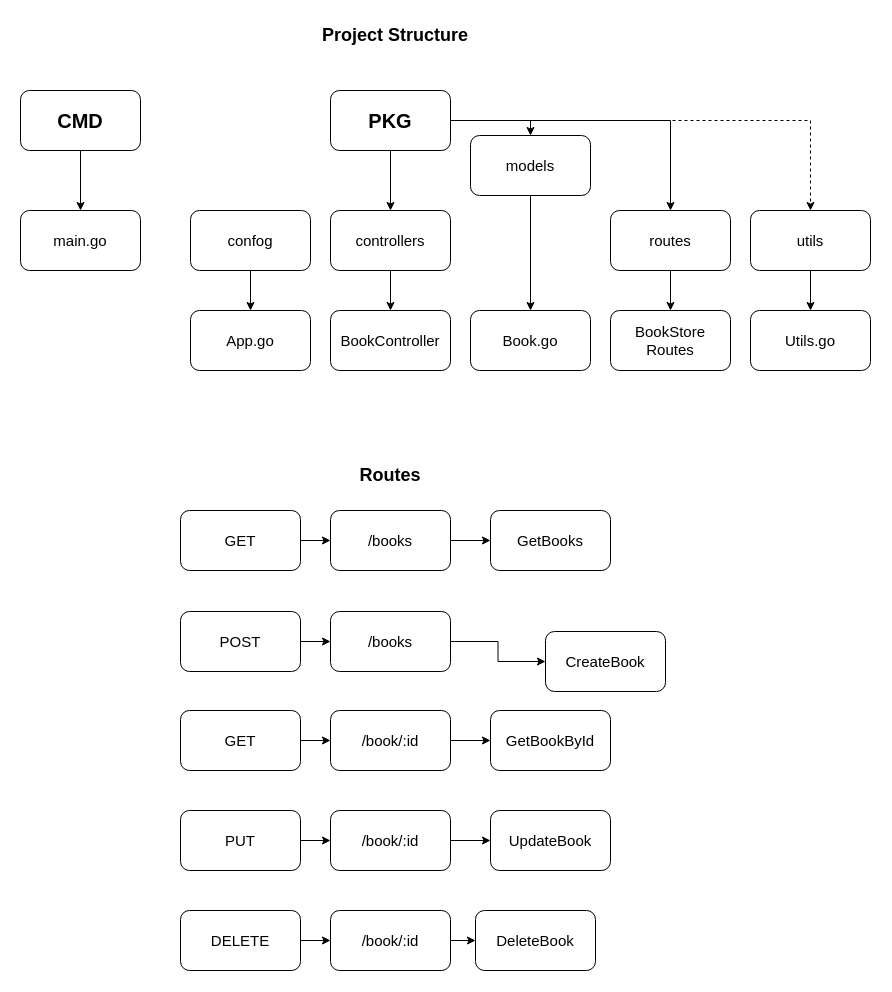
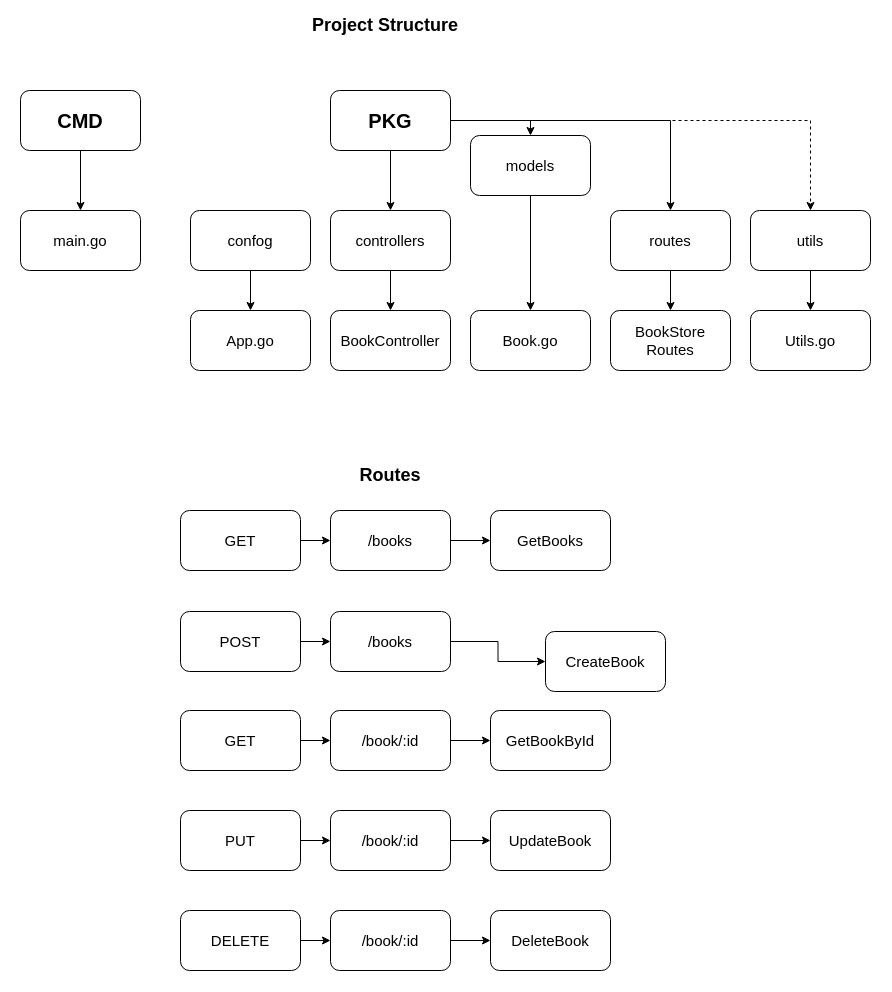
(396, 36) -> (386, 26)
(536, 941) -> (551, 941)
